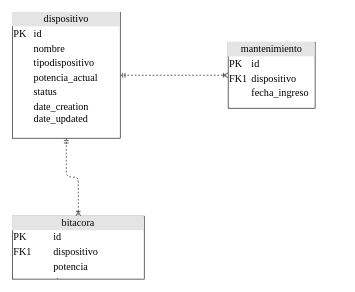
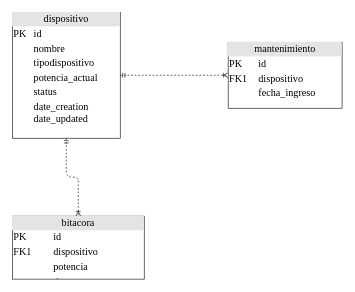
(272, 75) -> (285, 75)
